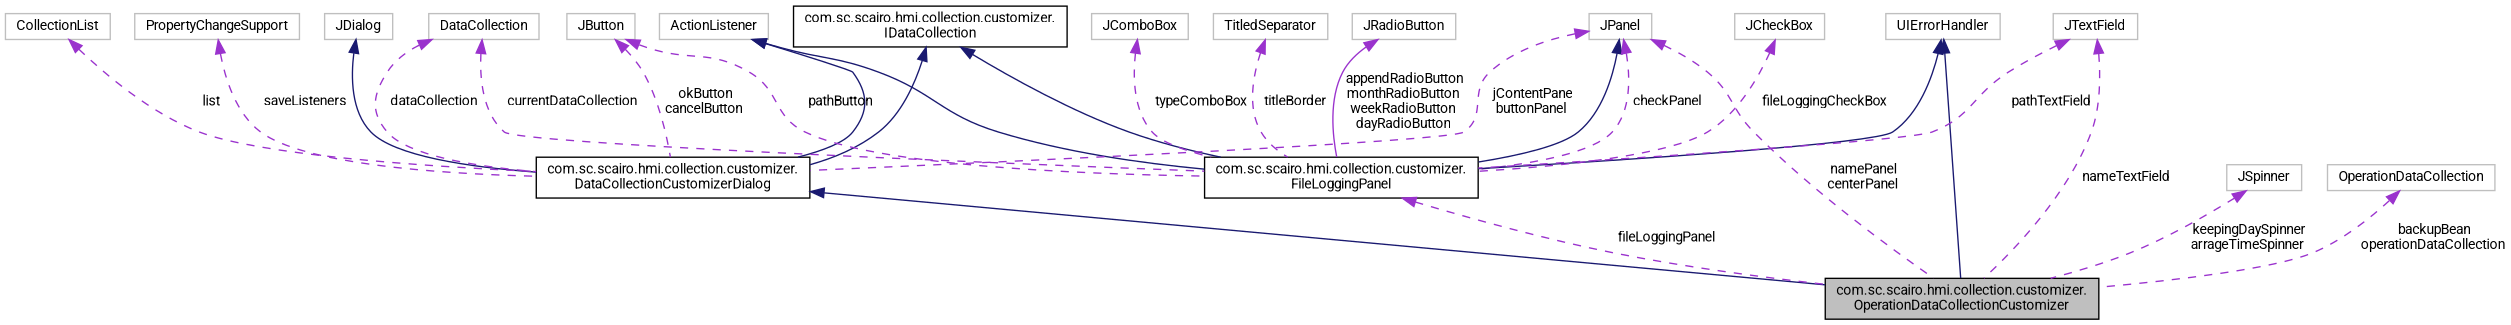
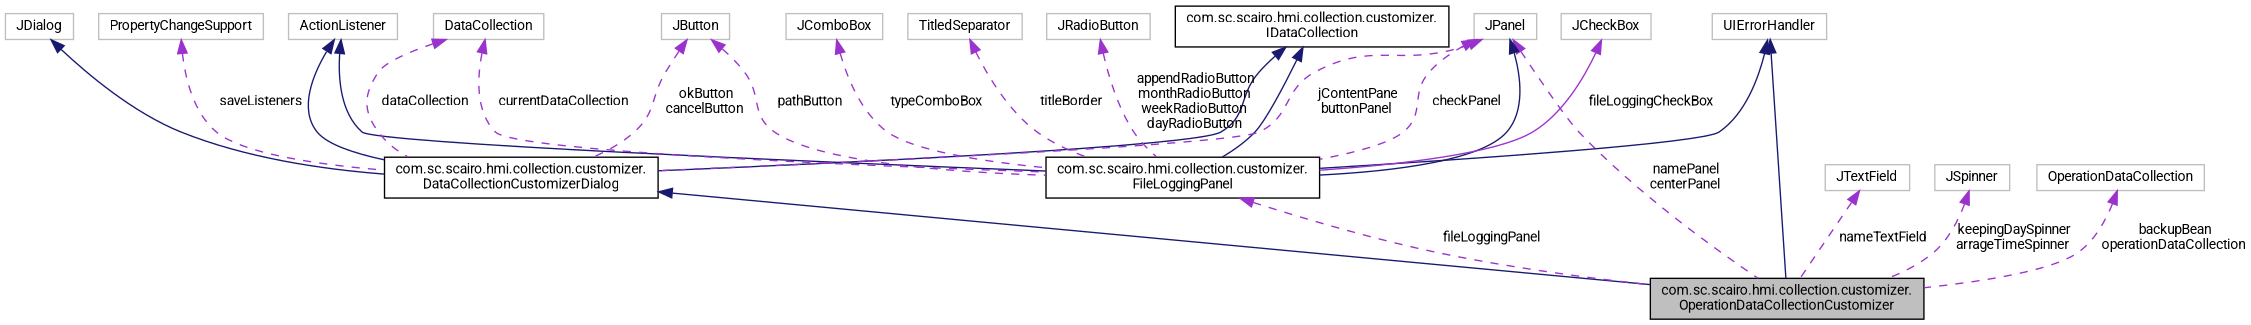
(58, 27) -> none
(1335, 97) -> (1122, 109)
(1903, 137) -> none
(1670, 146) -> (1509, 142)
